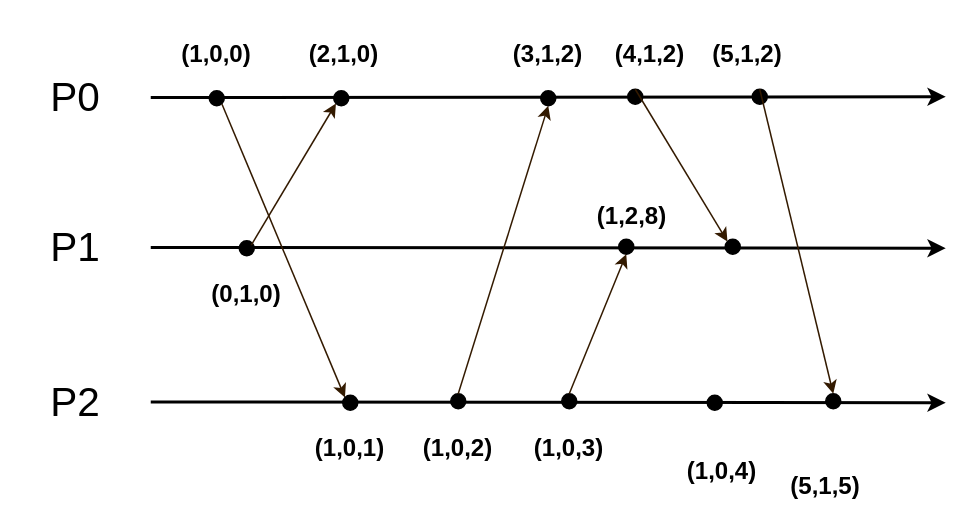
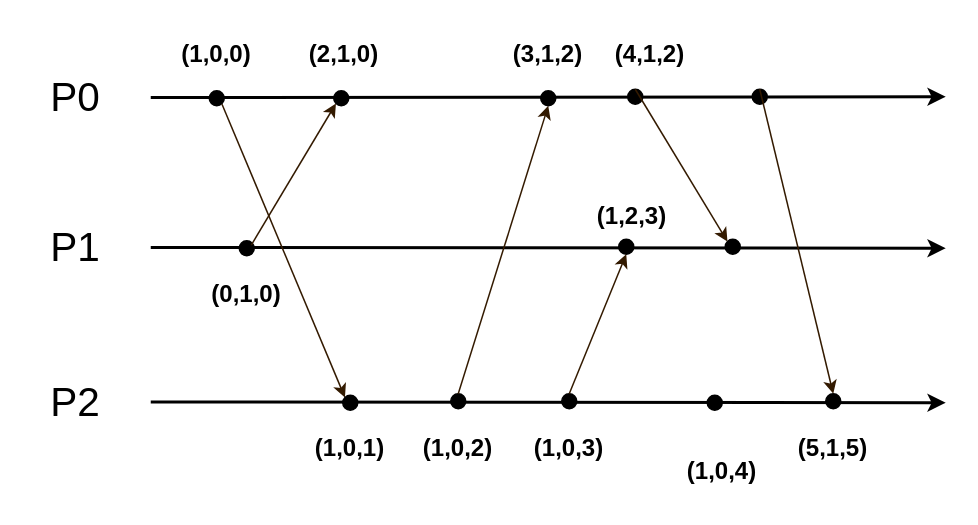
(748, 53) -> none
(632, 215) -> (632, 215)
(826, 485) -> (833, 448)
